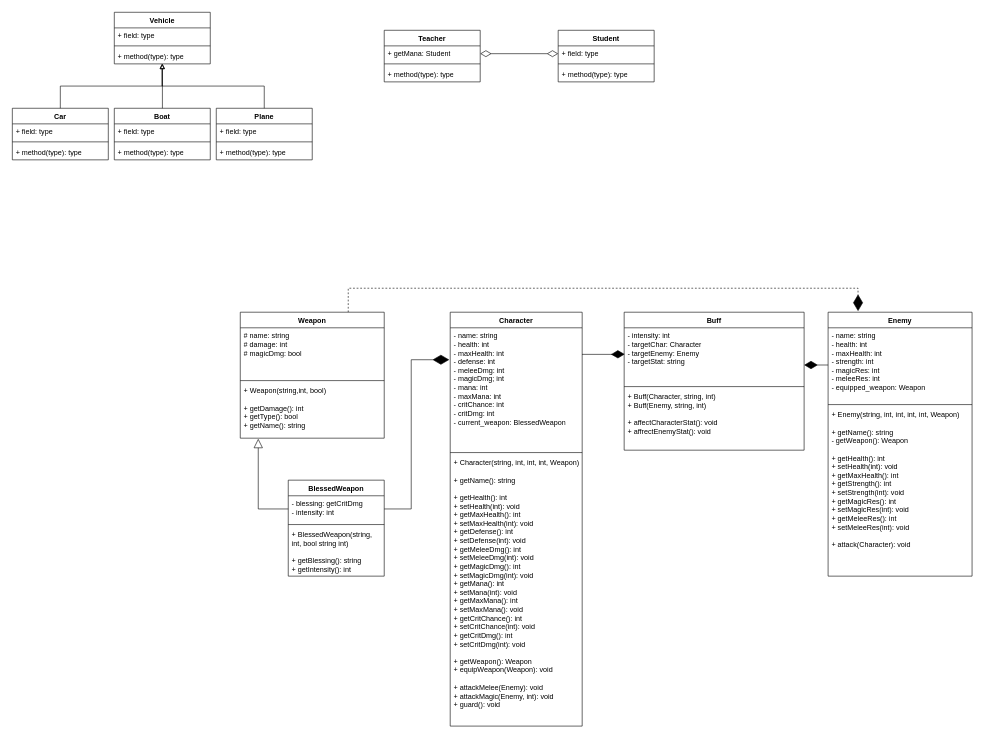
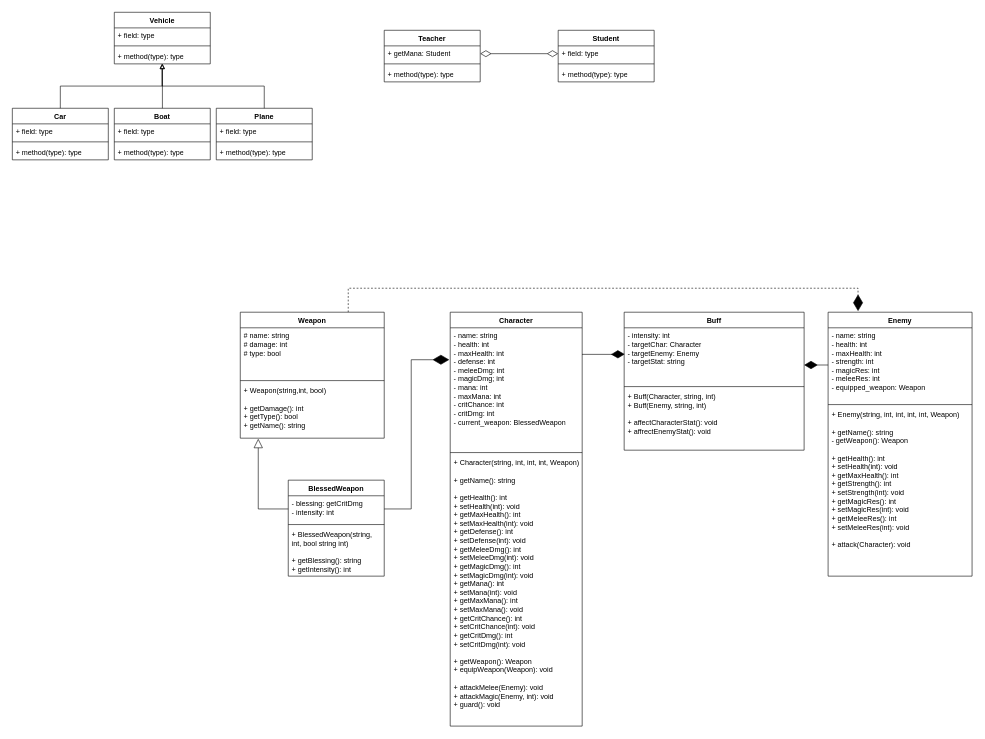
(271, 345) -> (268, 345)
